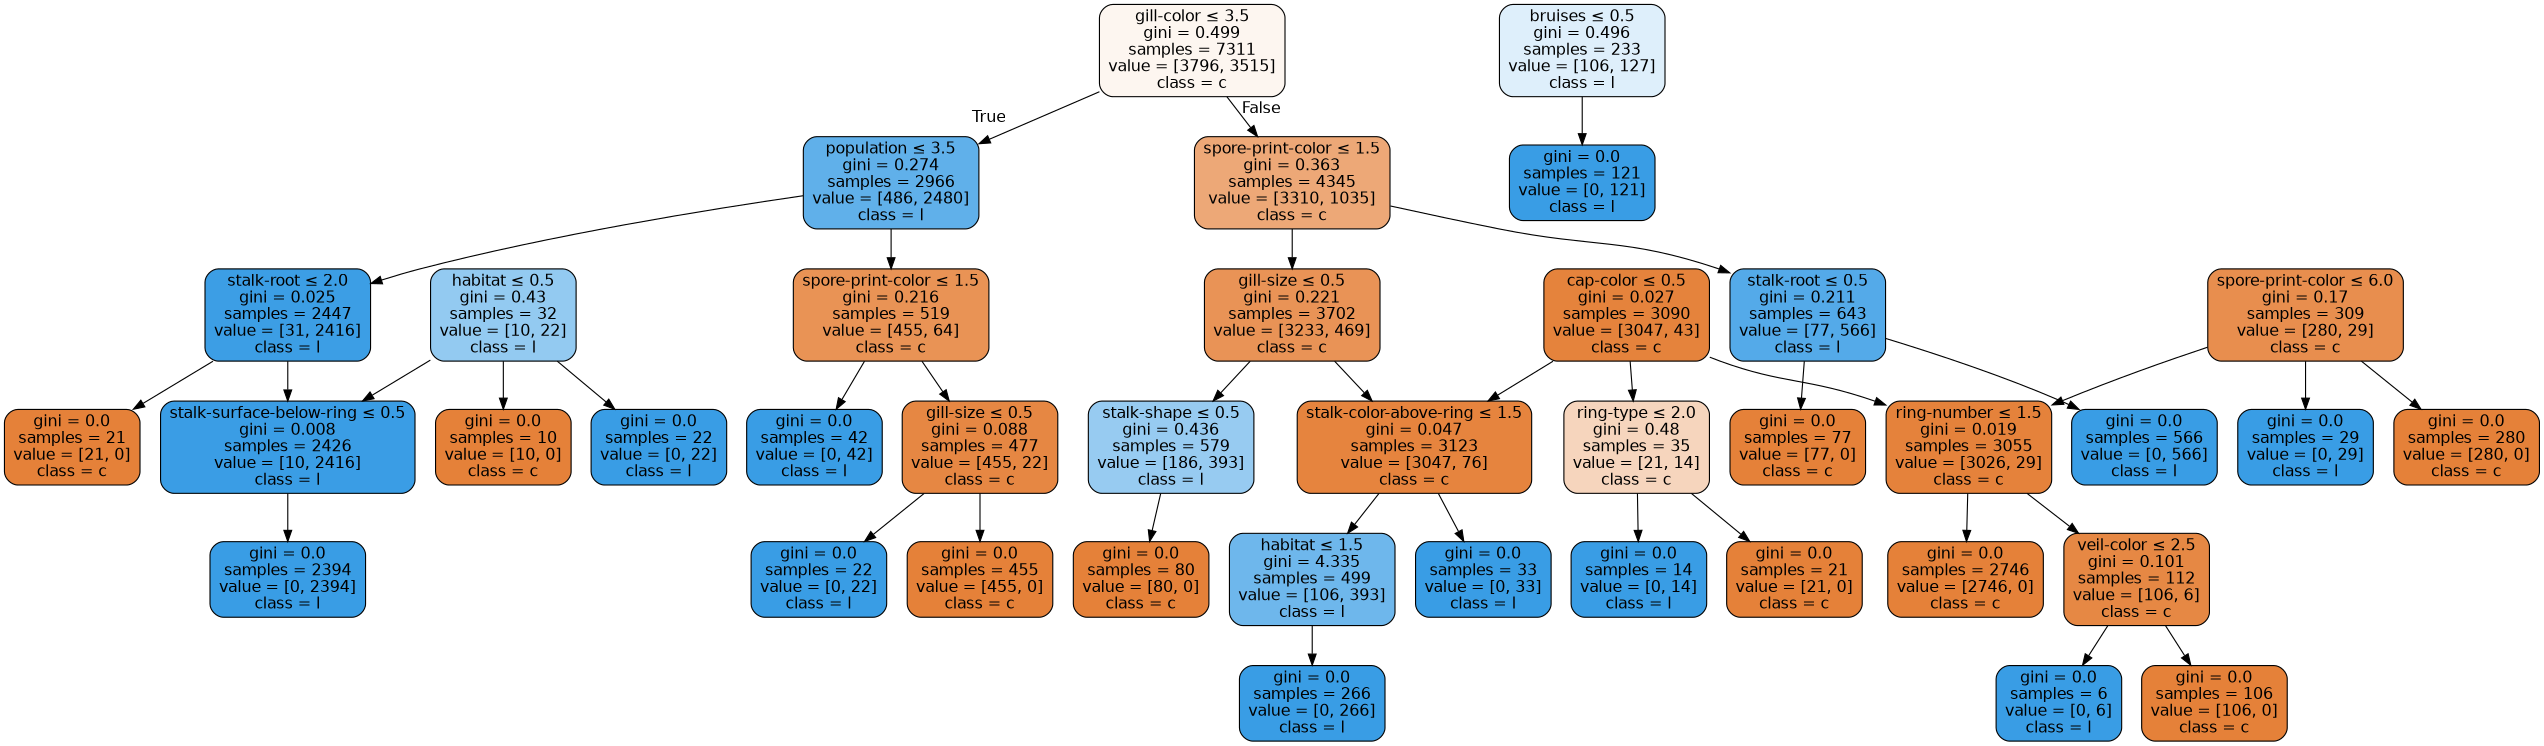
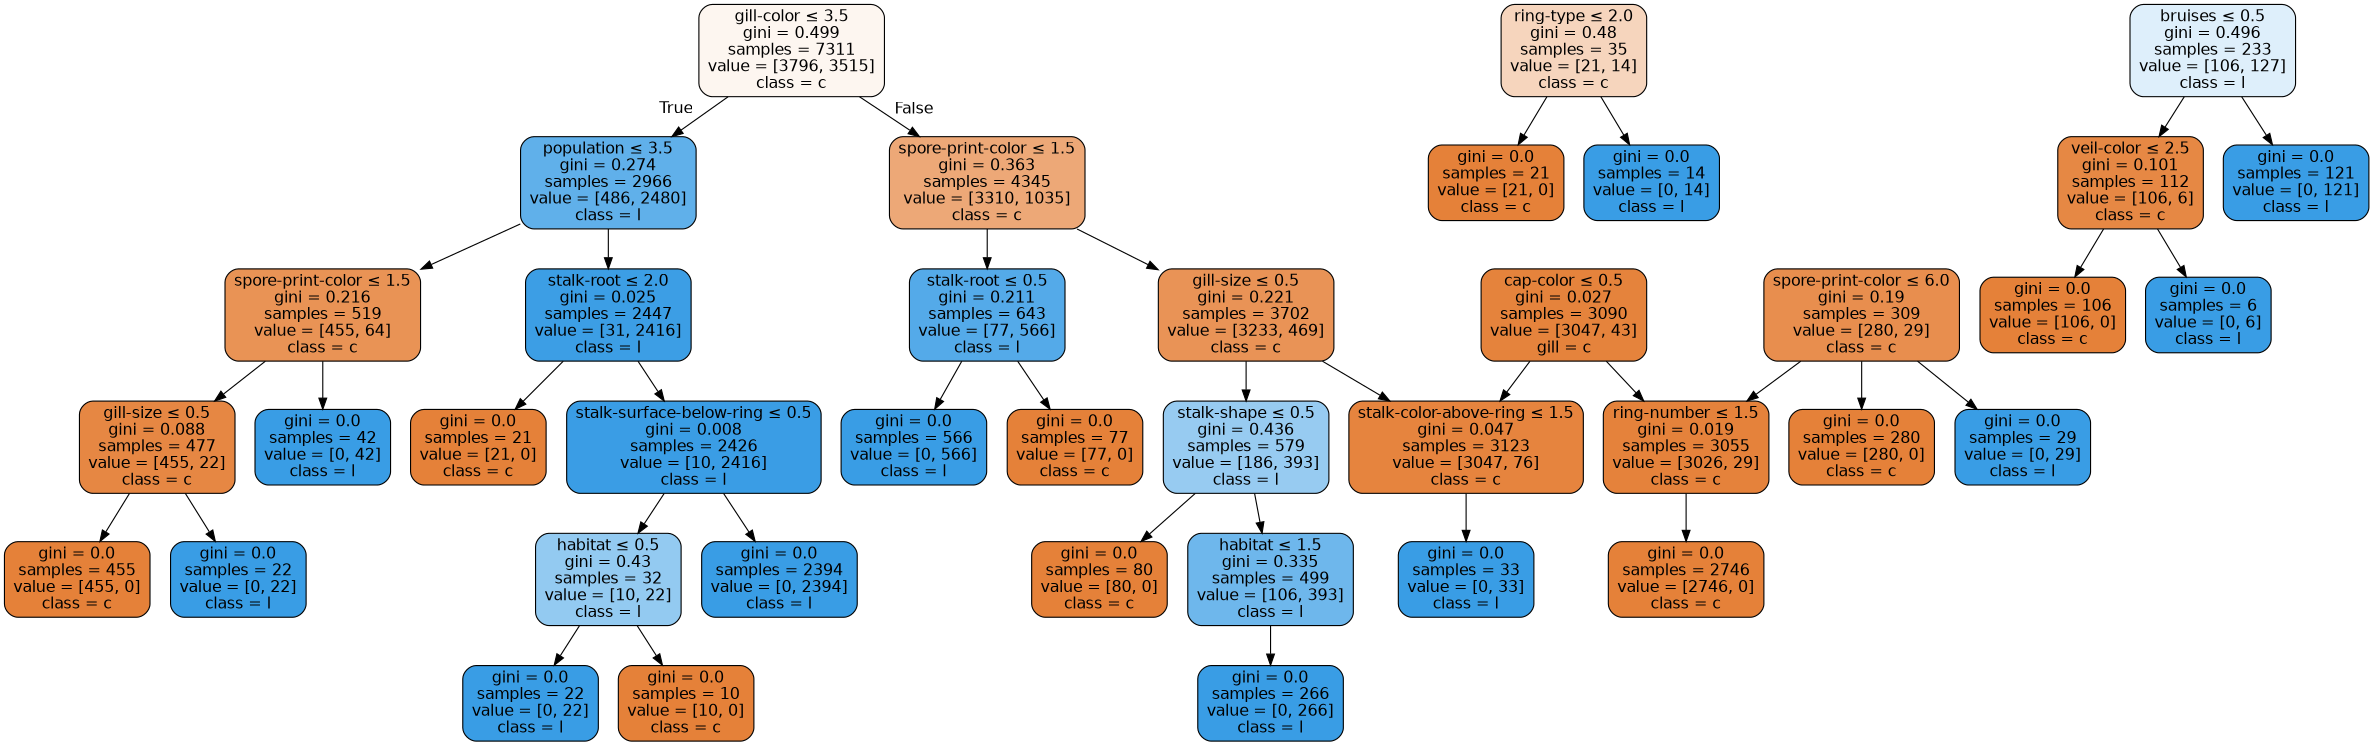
(2306, 298) -> (1862, 298)
(1627, 348) -> (1564, 348)
(1631, 376) -> none
(401, 378) -> (654, 509)
(1367, 509) -> (1257, 508)
(2048, 510) -> (2175, 112)
(1312, 562) -> (1271, 562)
